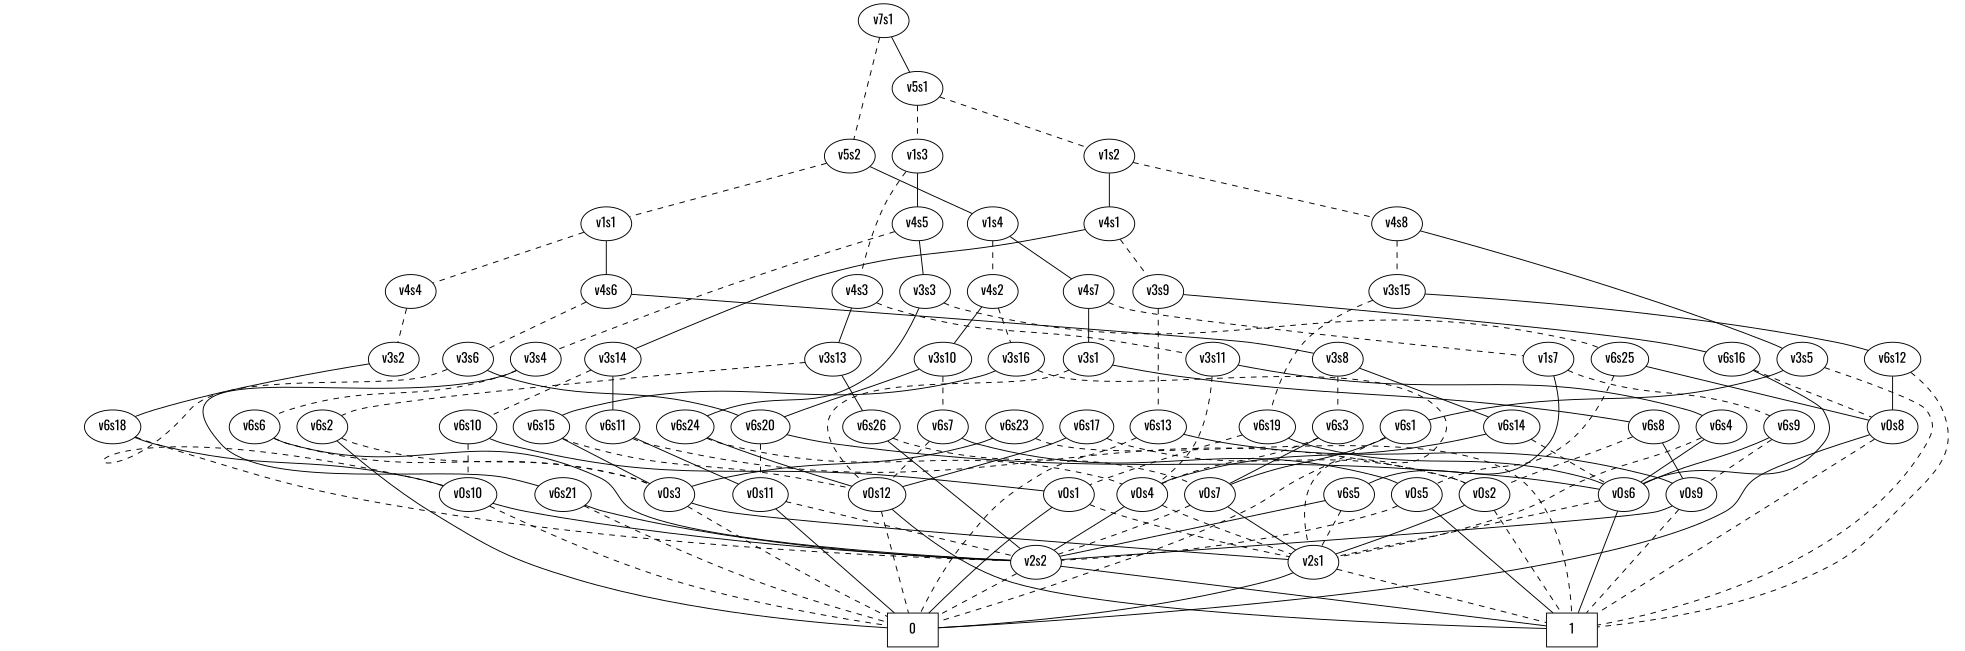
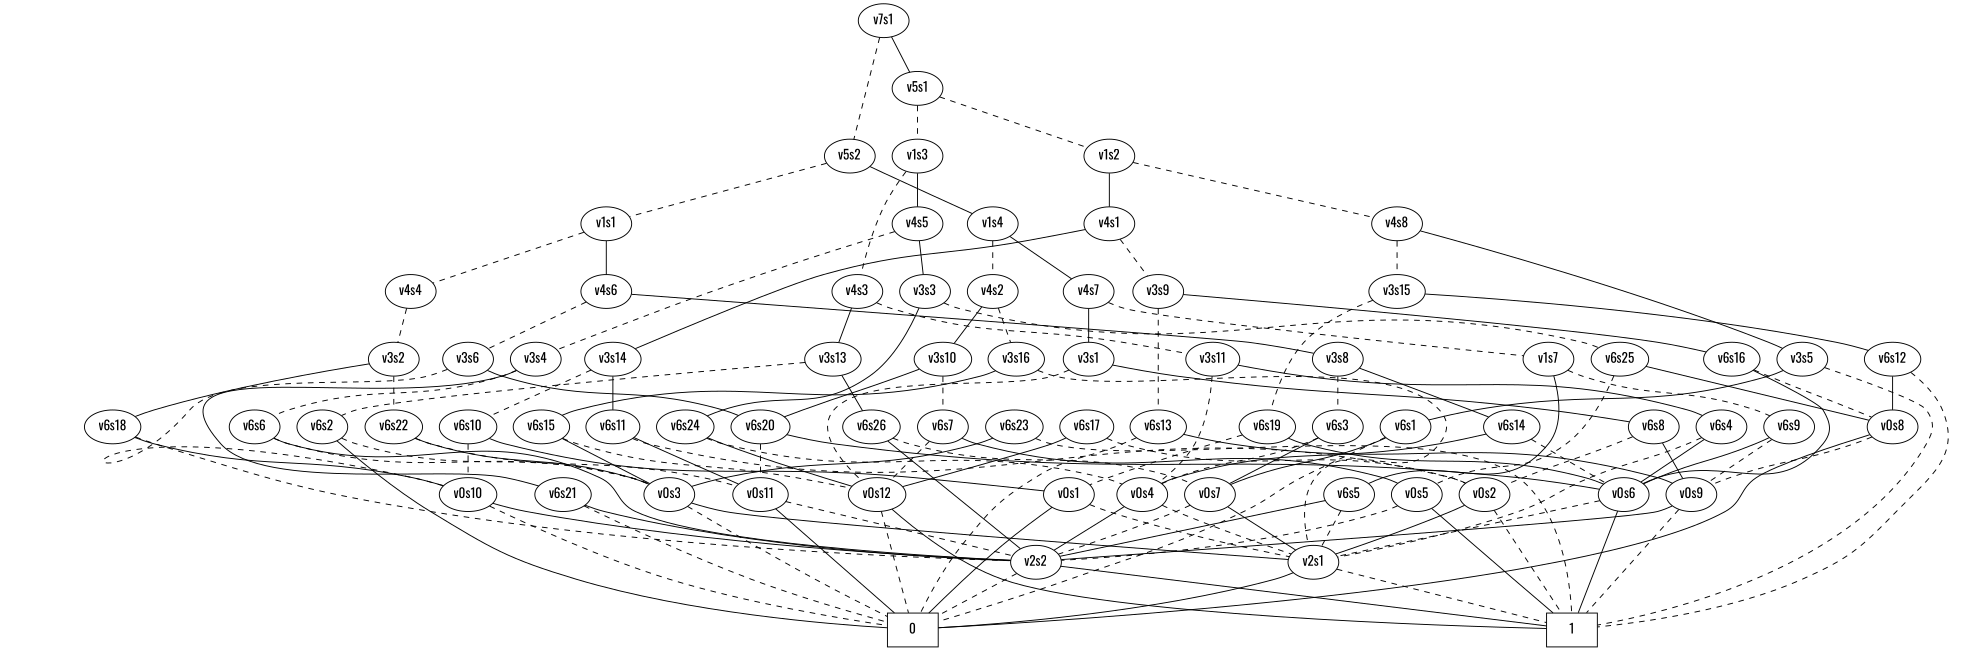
none -> (394, 427)
(1736, 526) -> (1792, 461)
